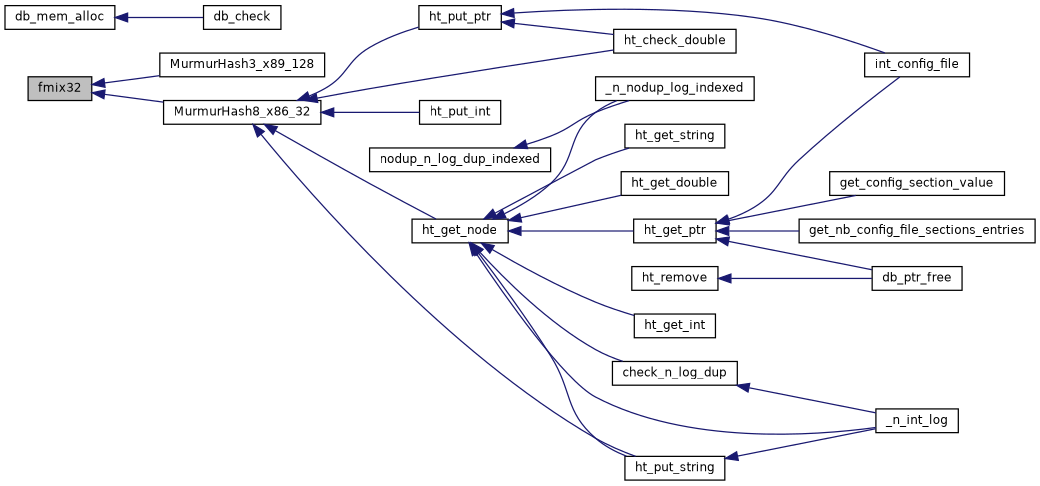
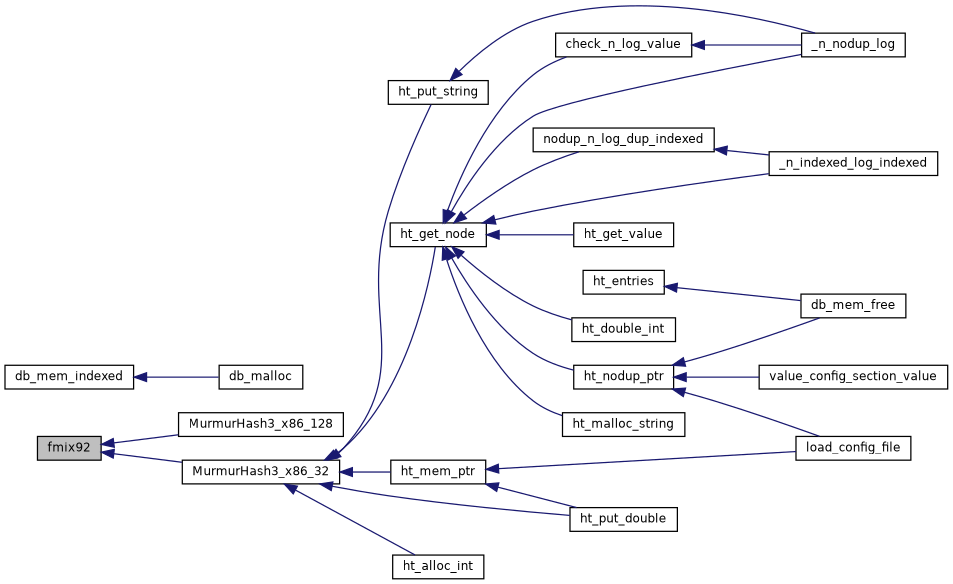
(60, 17) -> (69, 377)
(242, 17) -> (261, 377)
(460, 17) -> (438, 472)
(675, 41) -> (624, 519)
(242, 65) -> (261, 425)
(917, 65) -> (853, 448)
(60, 89) -> (69, 448)
(675, 89) -> (853, 164)
(242, 112) -> (261, 472)
(460, 112) -> (438, 567)
(675, 136) -> (624, 425)
(675, 184) -> (624, 235)
(917, 184) -> (853, 377)
(675, 231) -> (624, 377)
(917, 231) -> none
(675, 278) -> (624, 282)
(917, 278) -> (853, 306)
(675, 326) -> (624, 330)
(675, 373) -> (624, 45)
(563, 381) -> (519, 178)
(917, 421) -> (853, 45)
